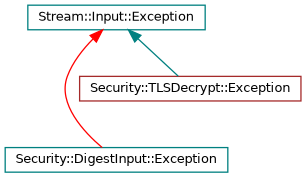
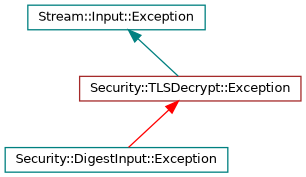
(66, 95) -> (149, 129)
